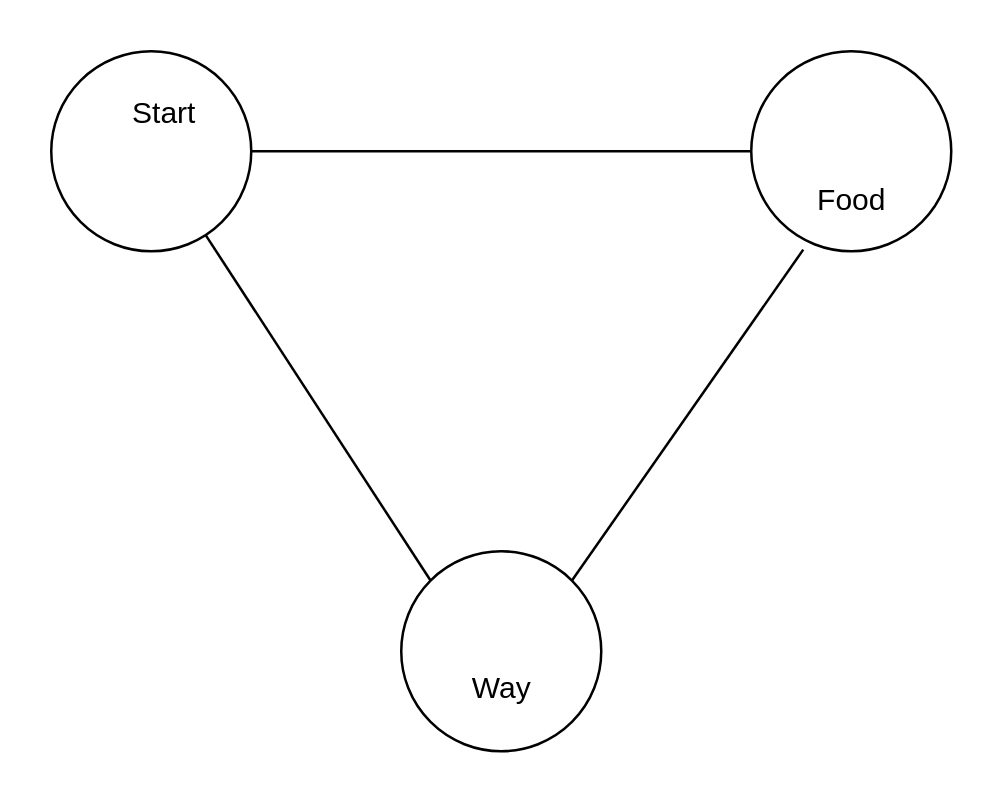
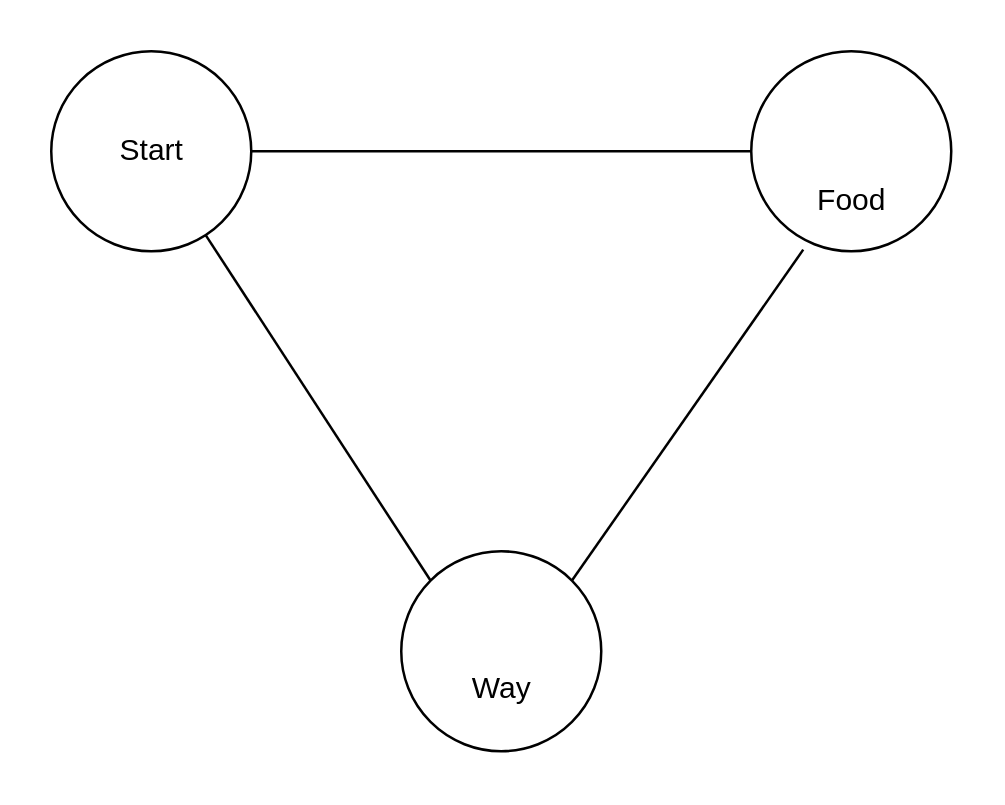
(164, 114) -> (151, 151)
